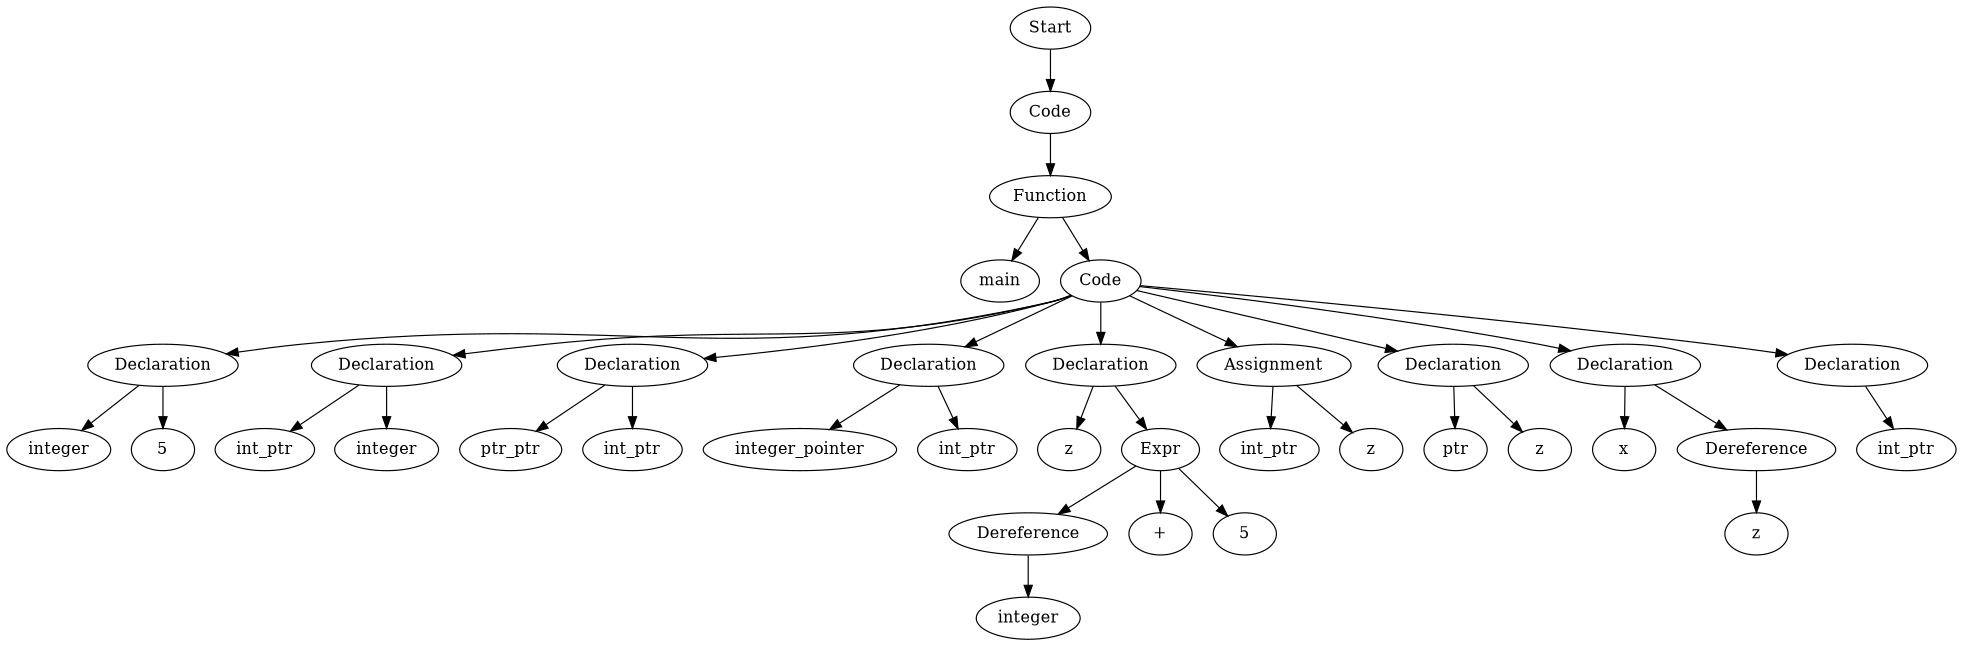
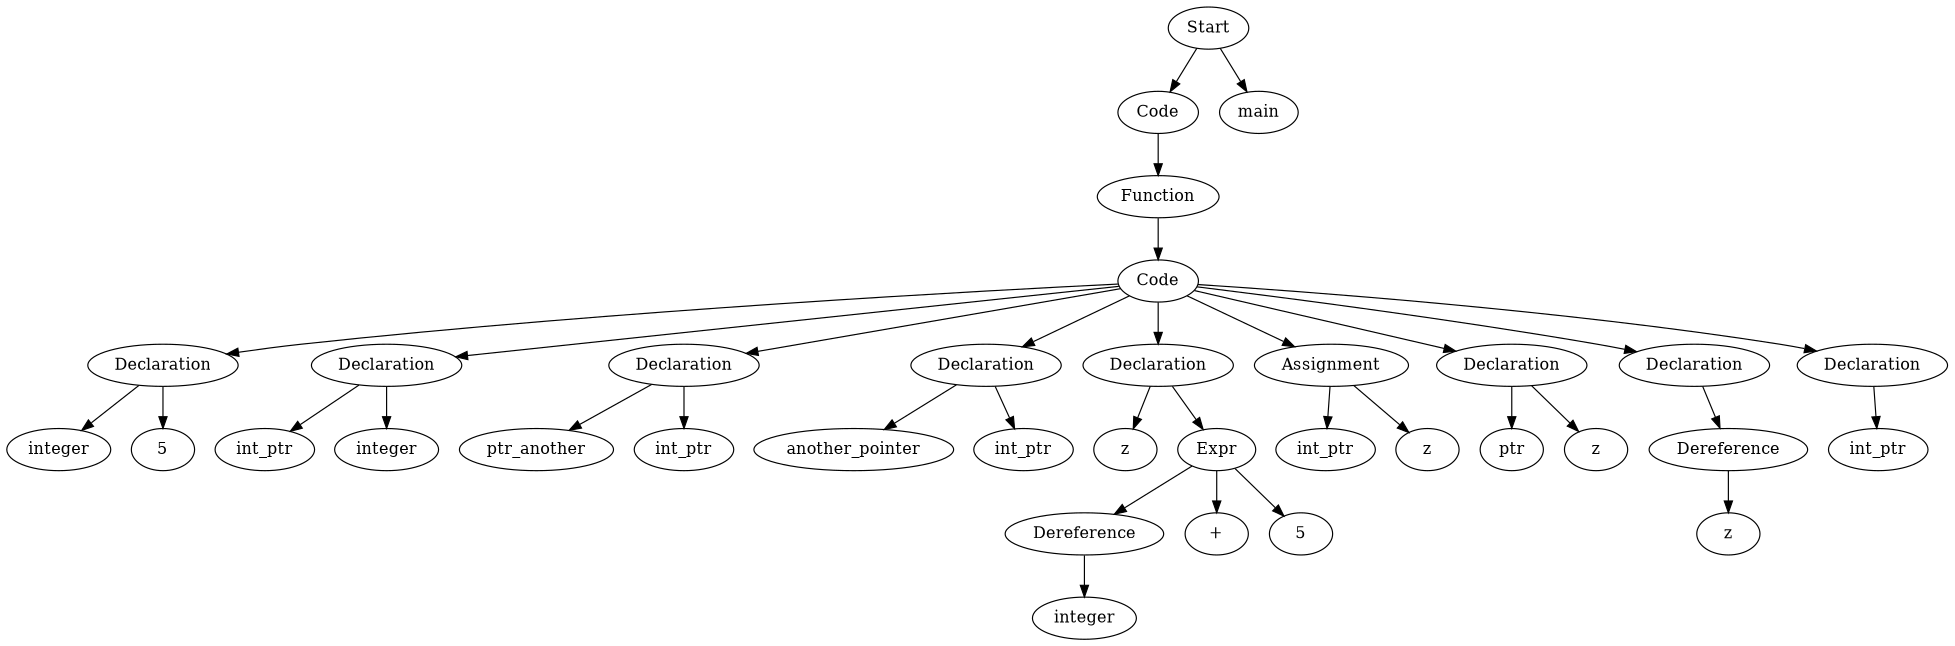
(1028, 234) -> (1230, 65)
(511, 450) -> (536, 450)
(800, 450) -> (854, 450)
(1624, 450) -> none
